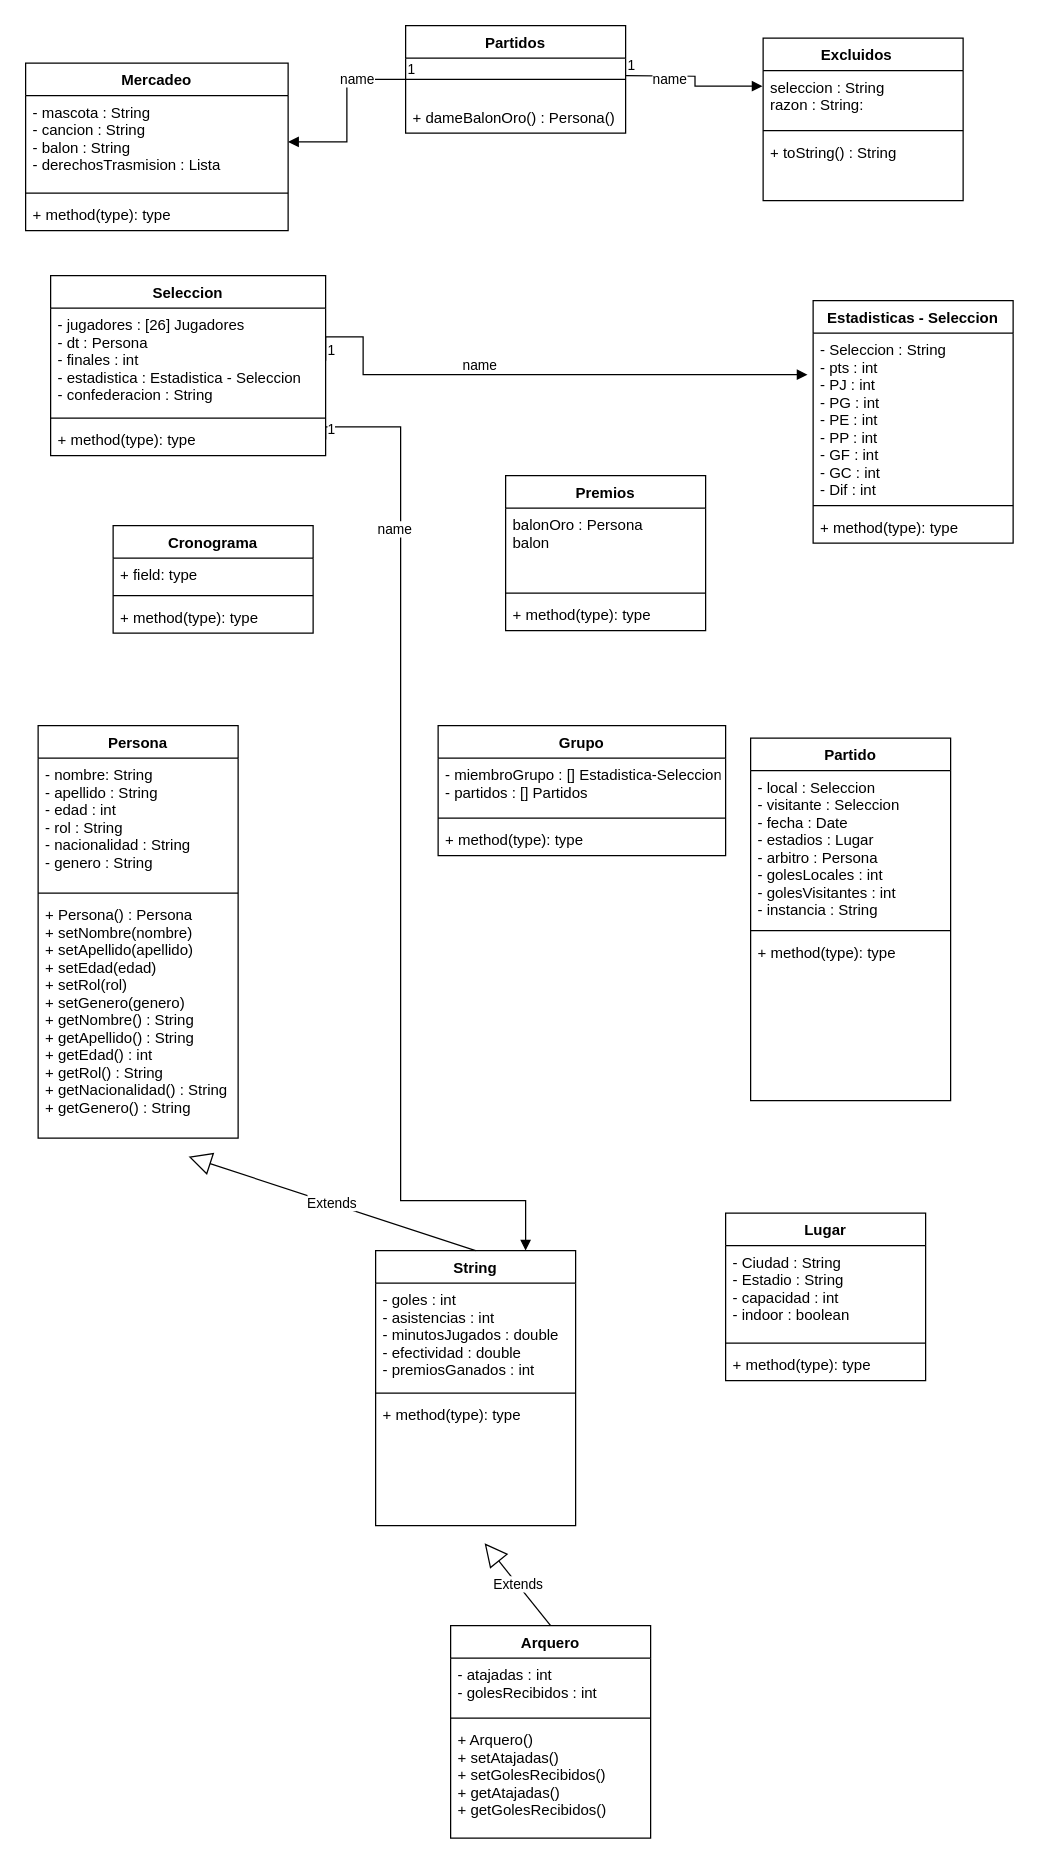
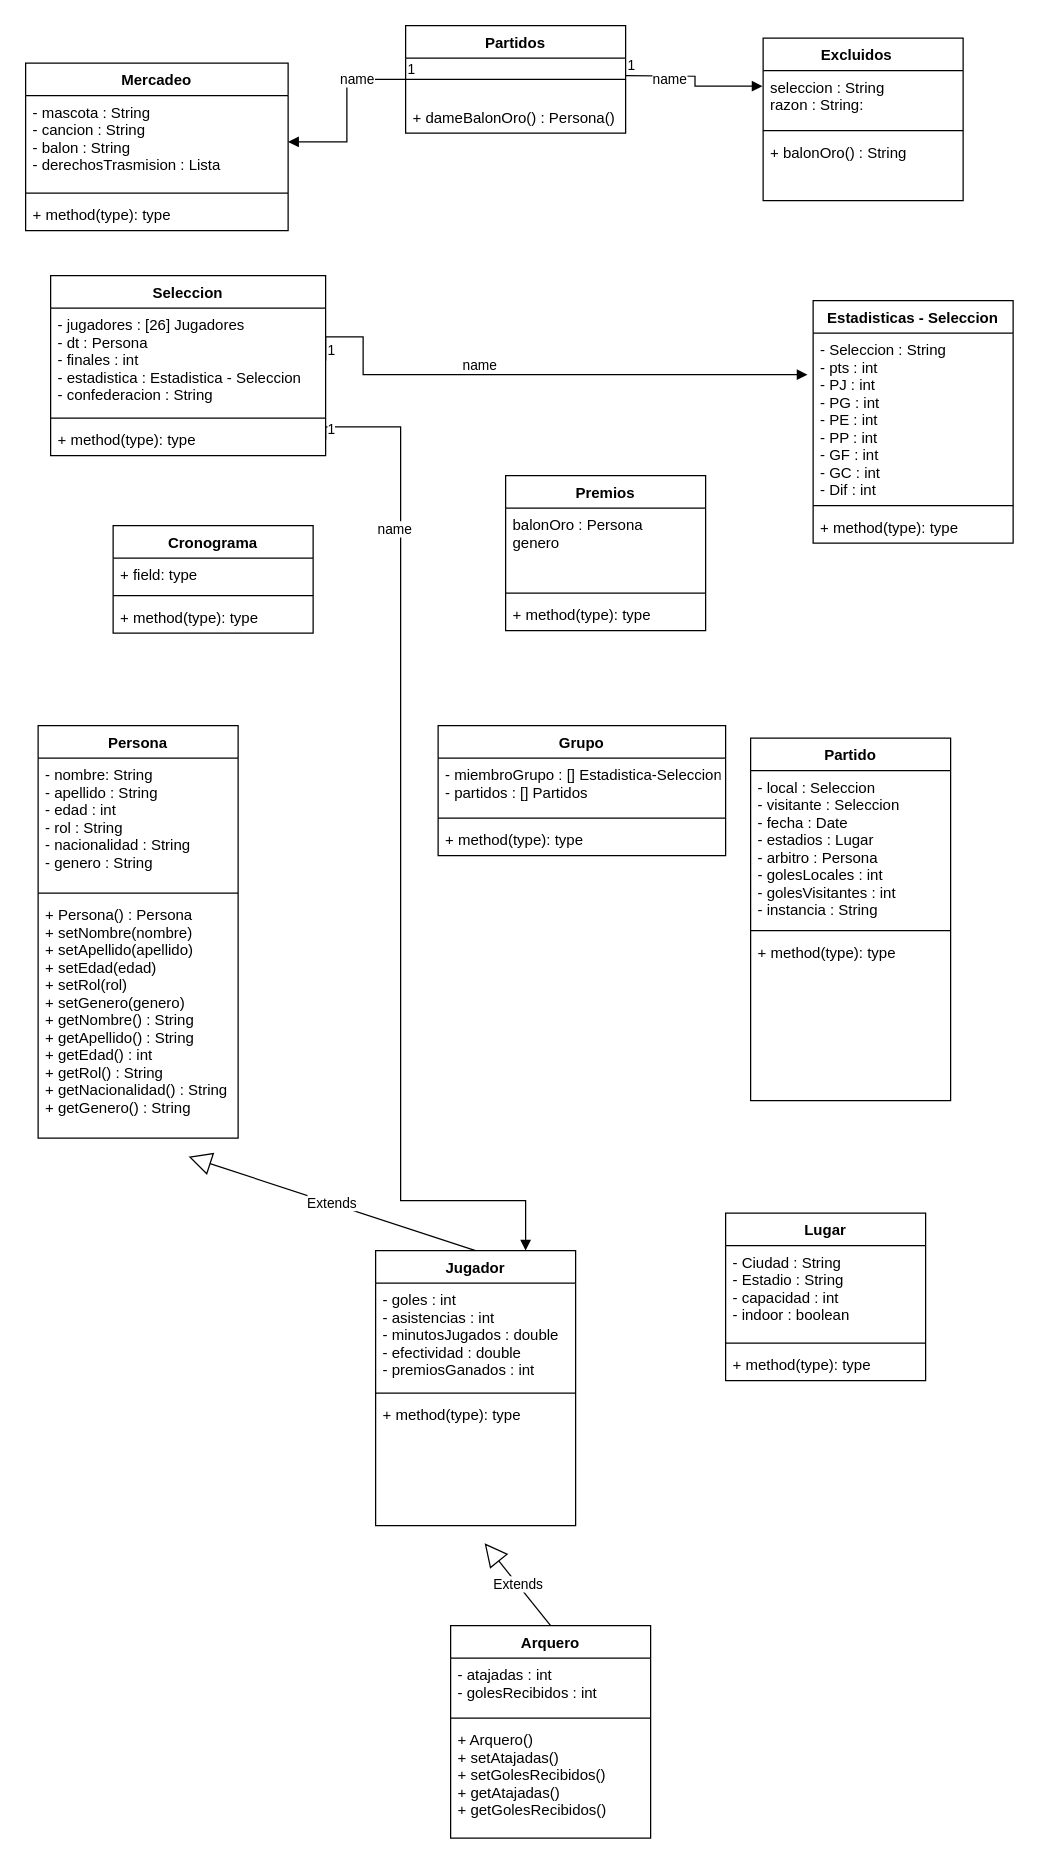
(847, 153) -> (847, 153)
(580, 525) -> (580, 525)
(475, 1268) -> (475, 1268)
